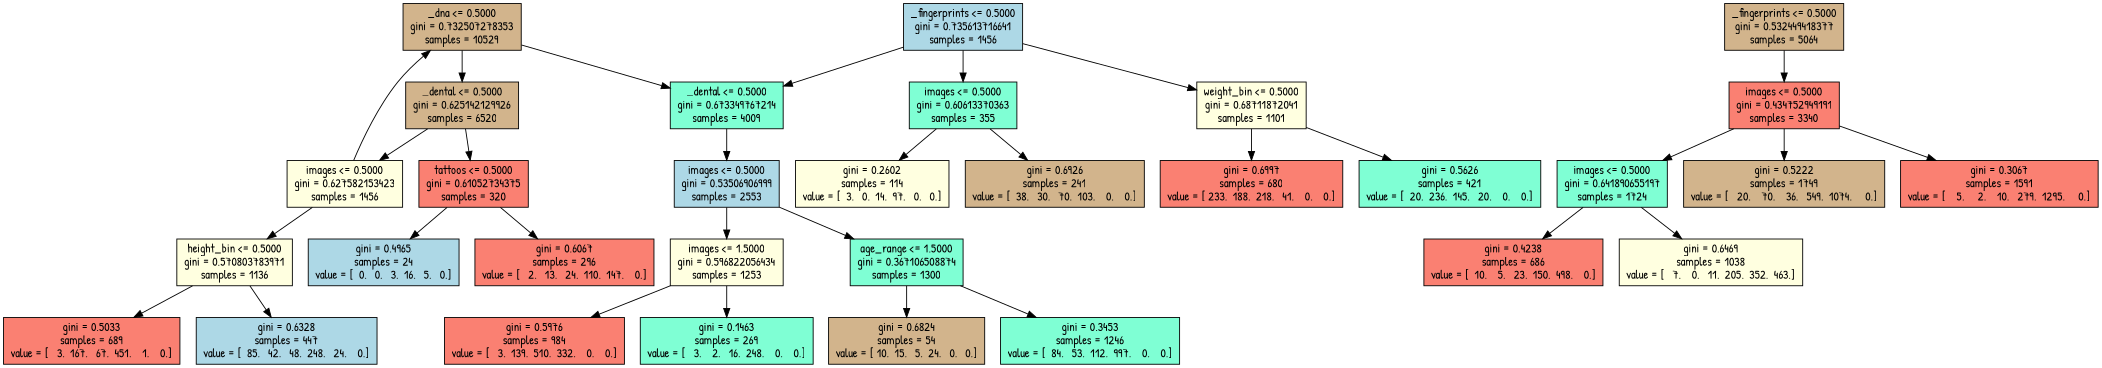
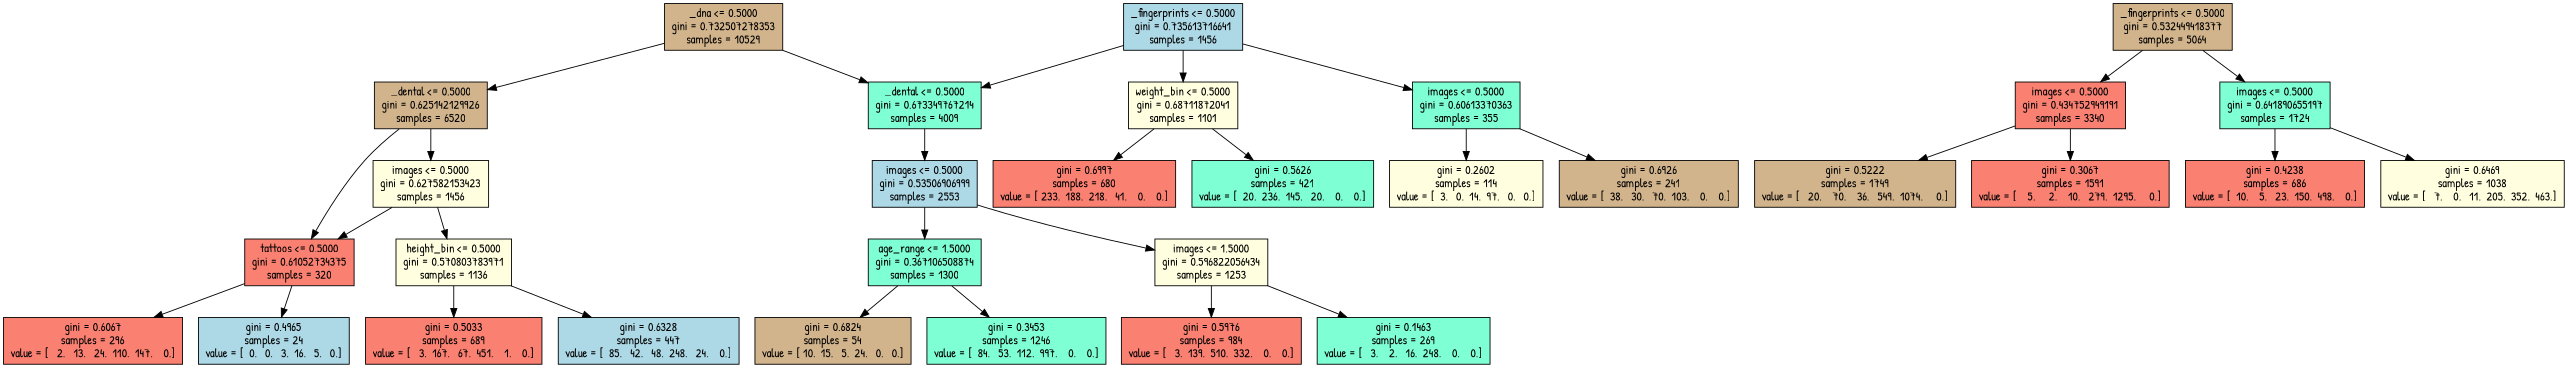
(382, 104) -> (369, 221)
(1702, 143) -> (2220, 63)
